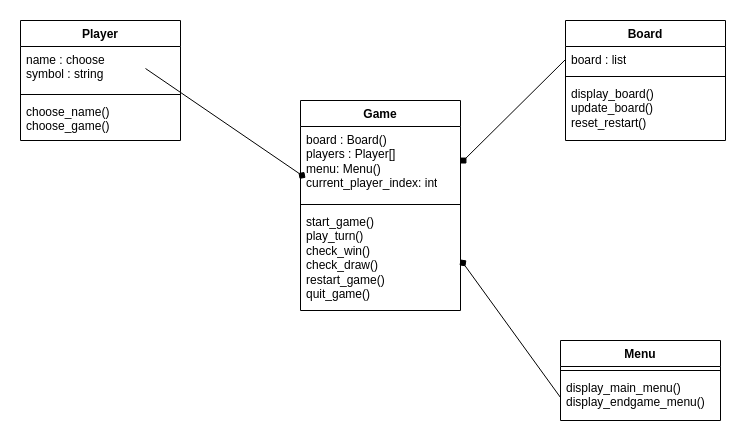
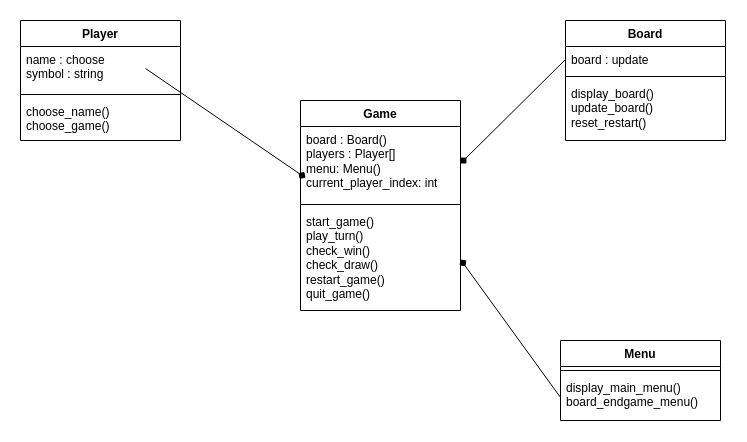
(604, 61) -> (614, 61)
(637, 396) -> (634, 396)
